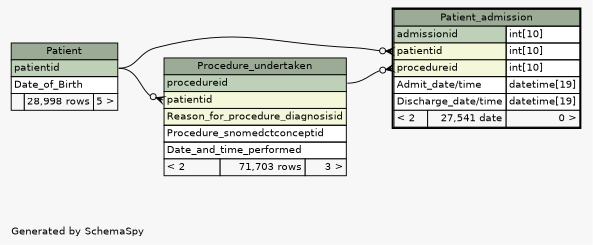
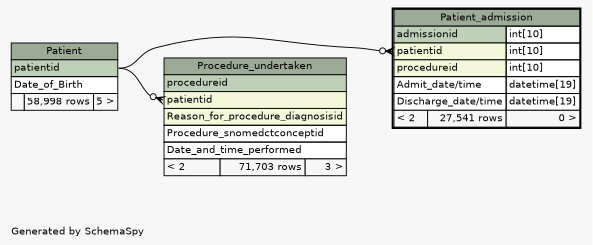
(364, 79) -> none
(59, 101) -> (59, 101)
(472, 118) -> (472, 118)
